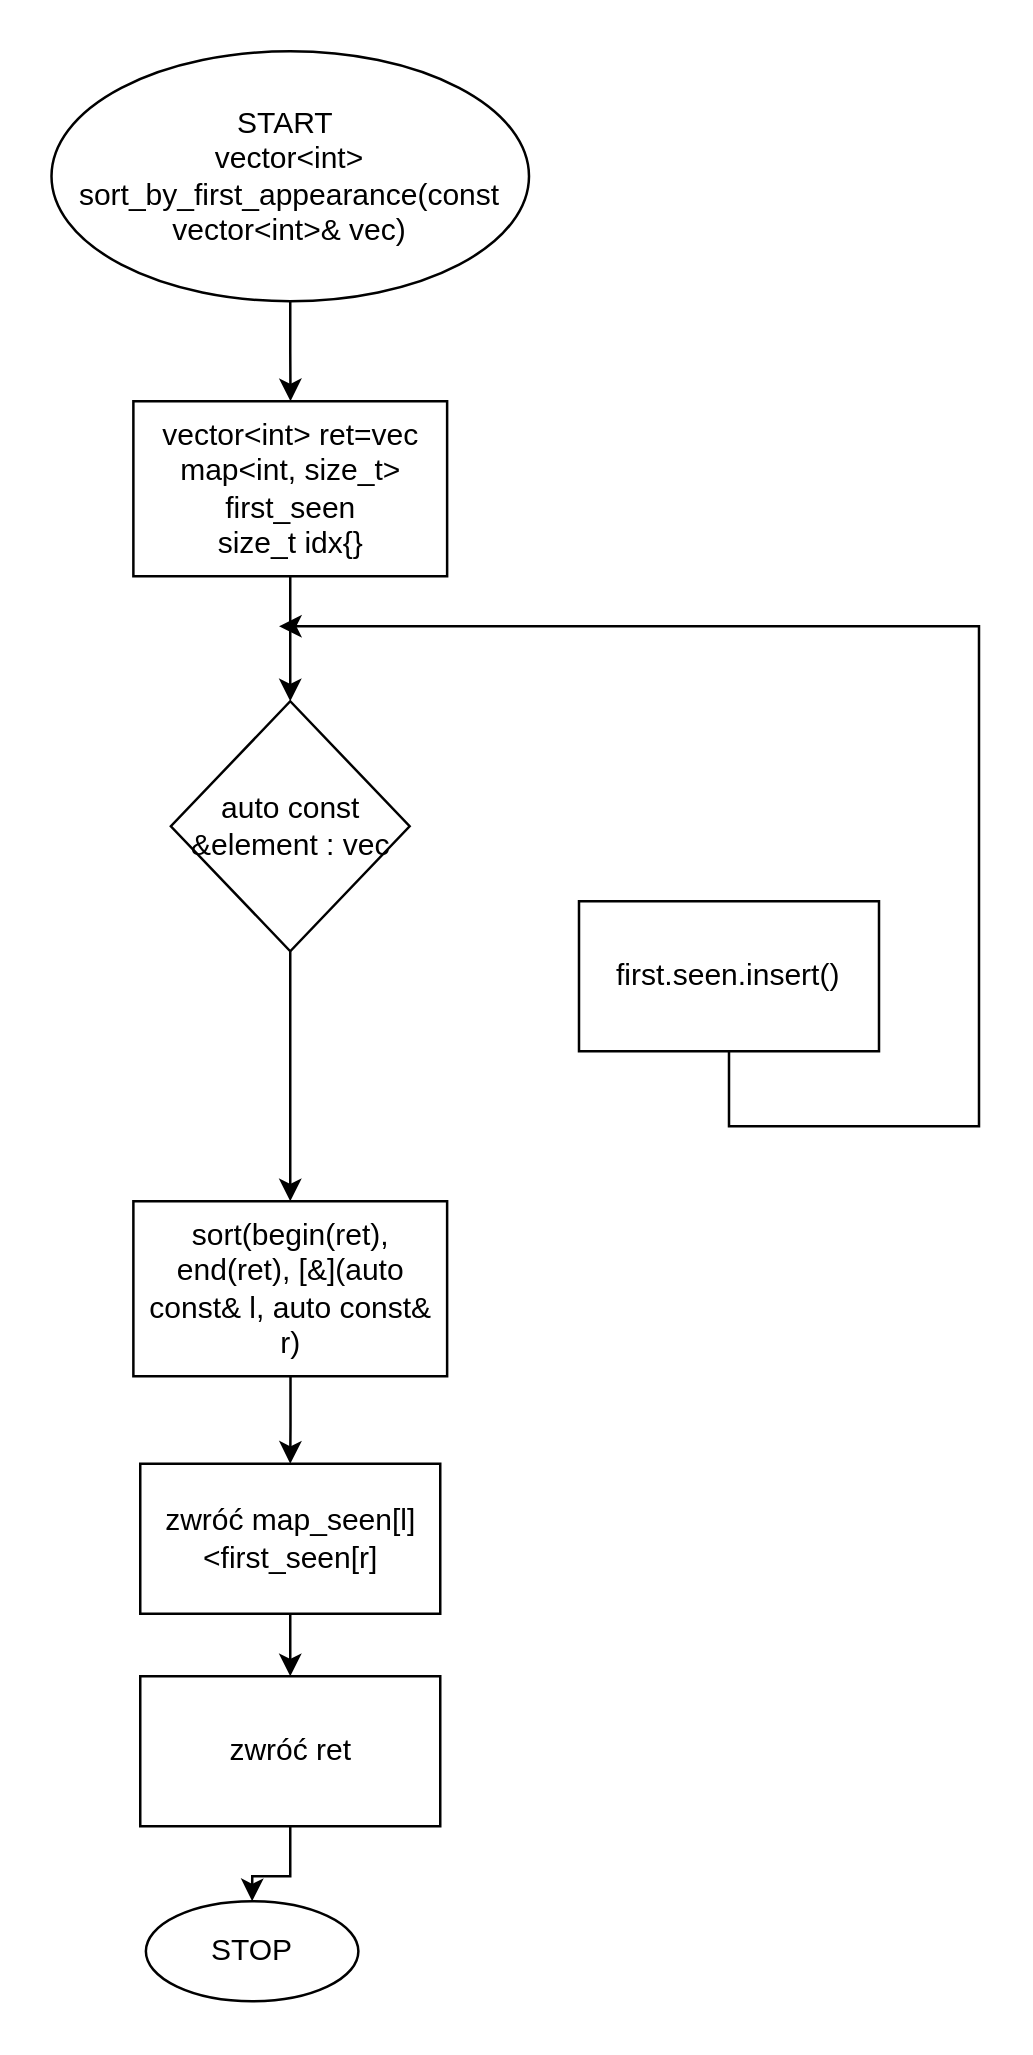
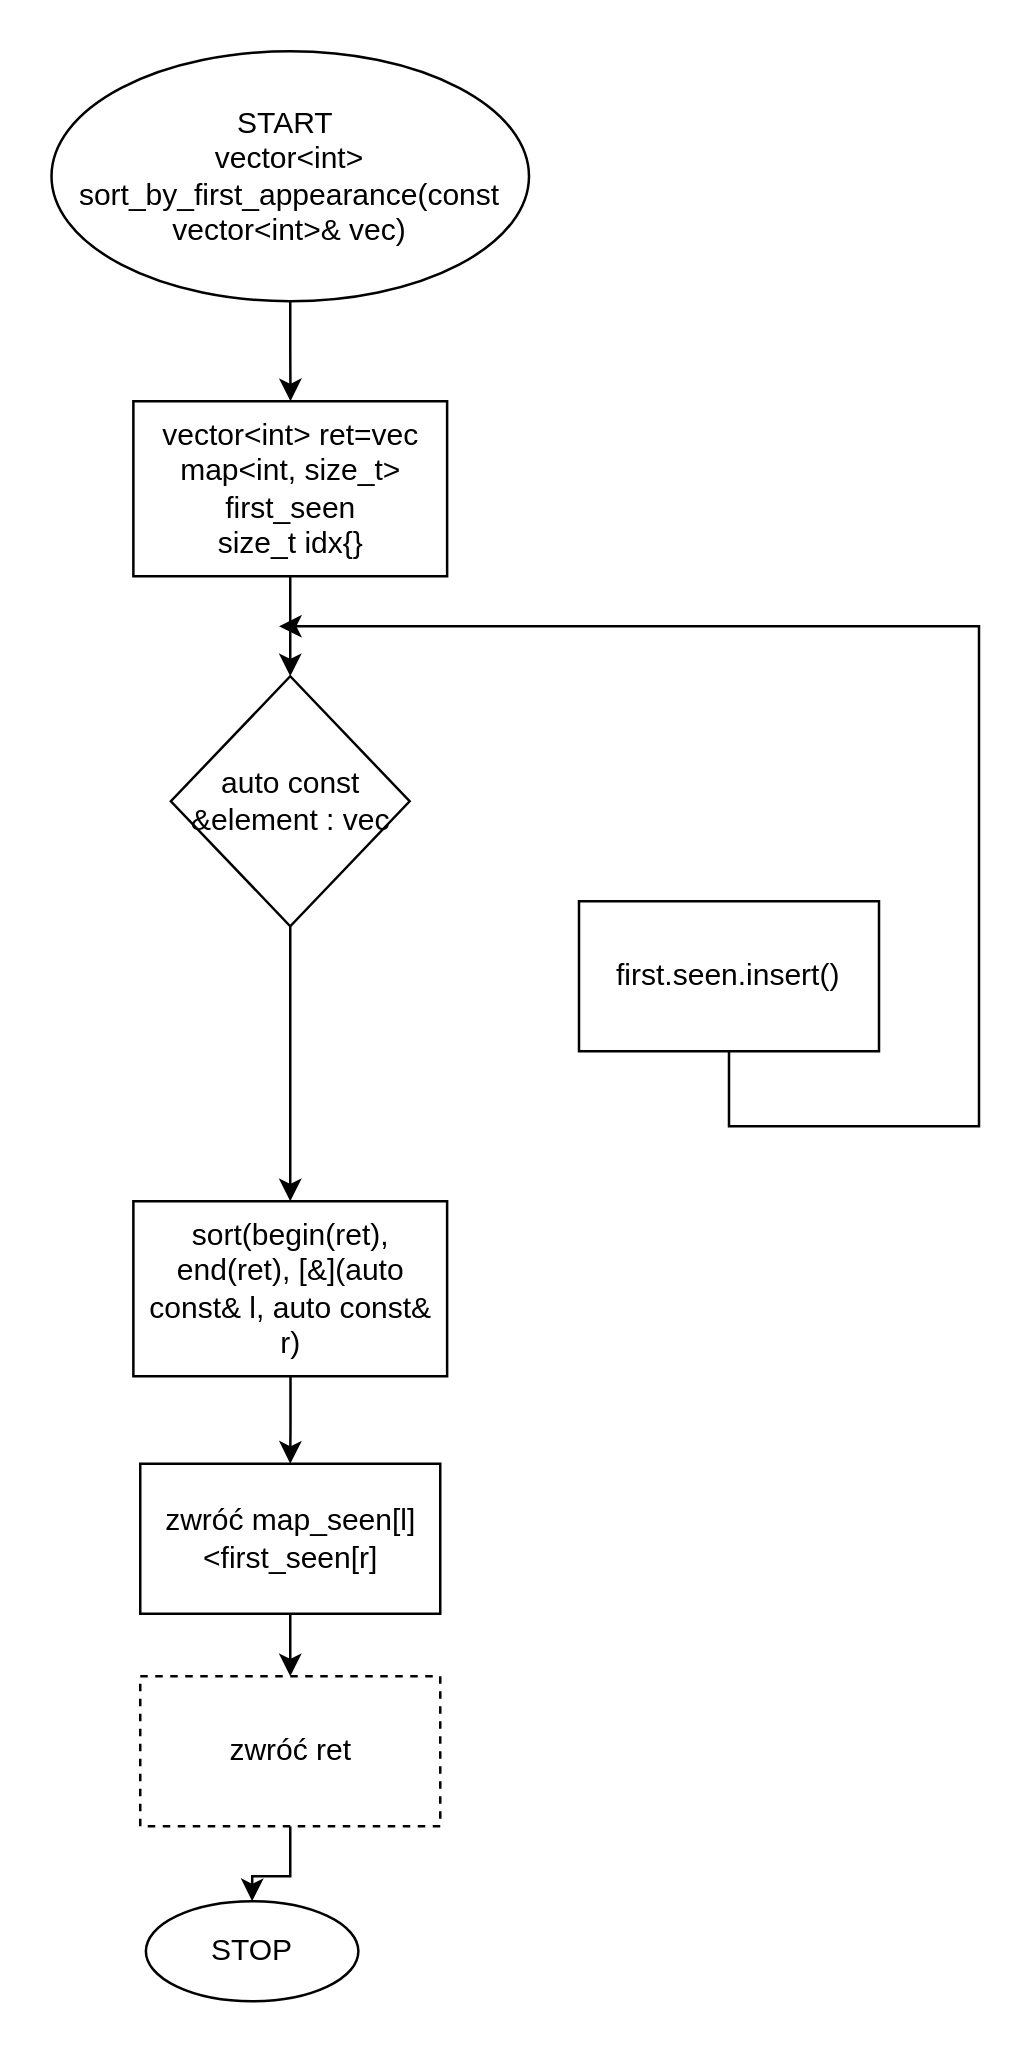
(290, 826) -> (290, 801)
(290, 1751) -> (290, 1751)
